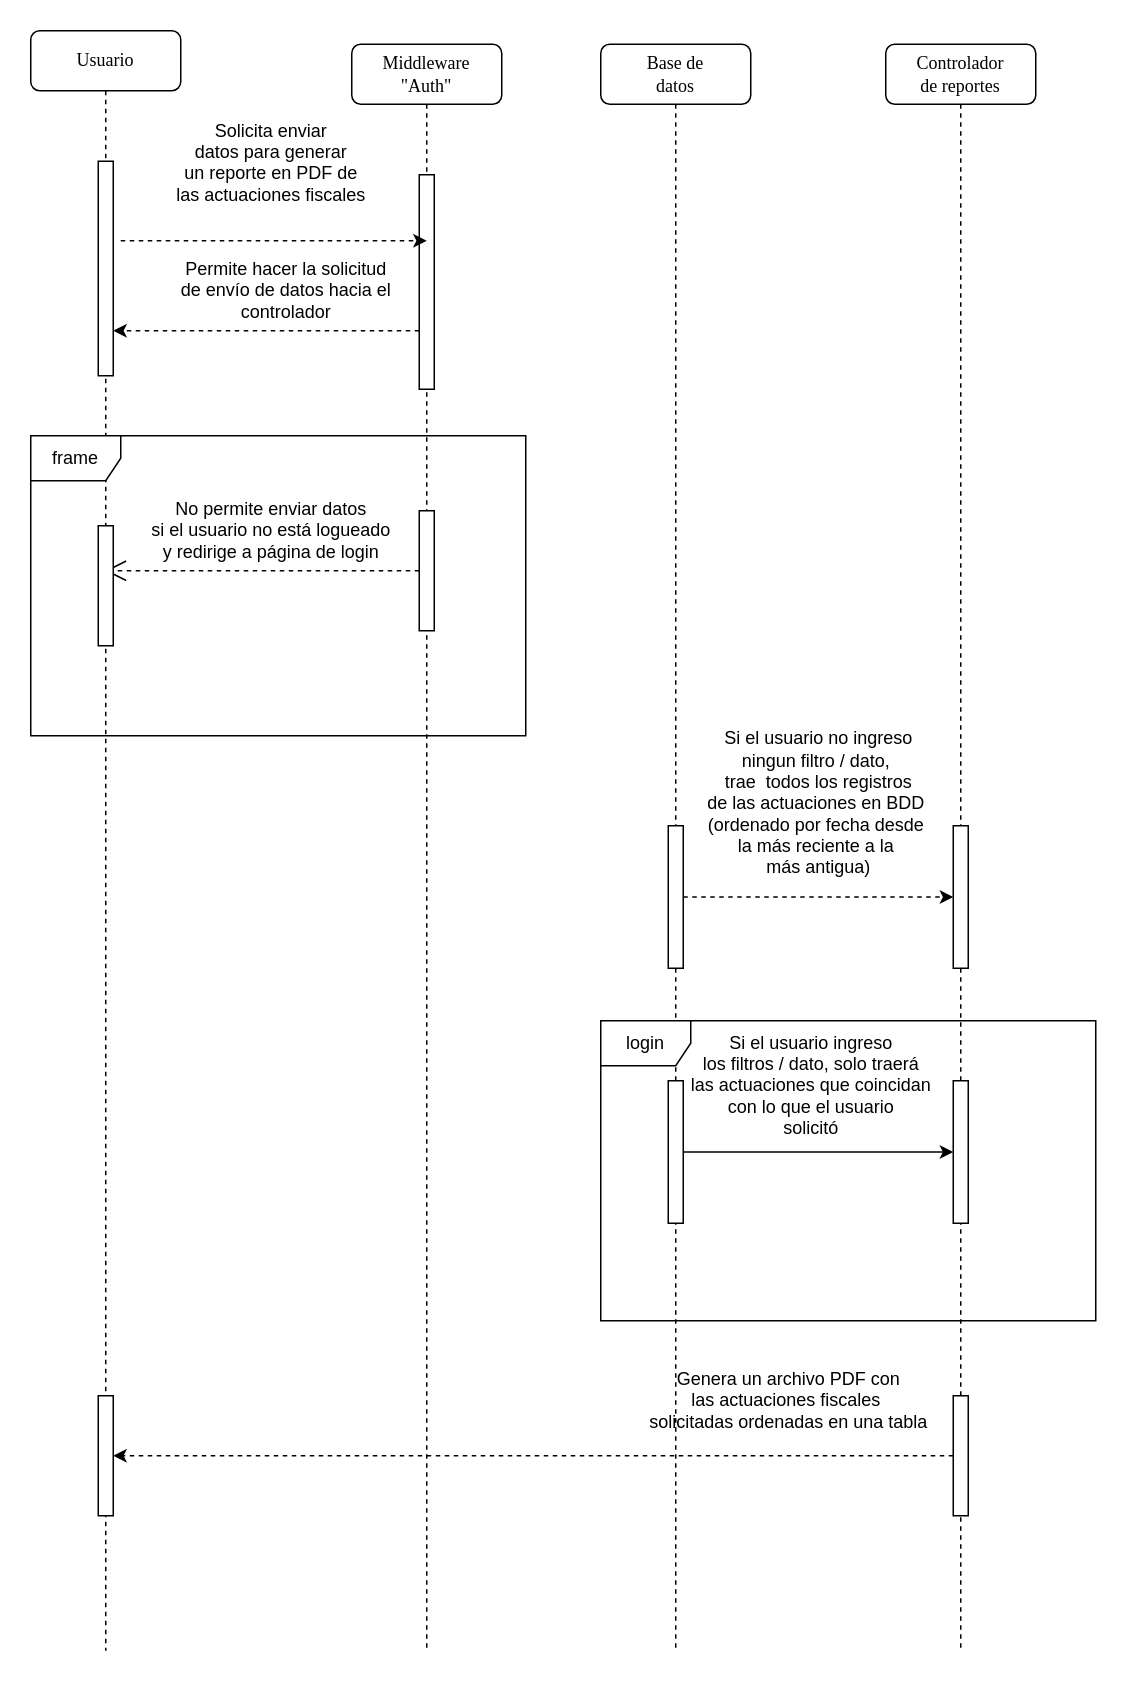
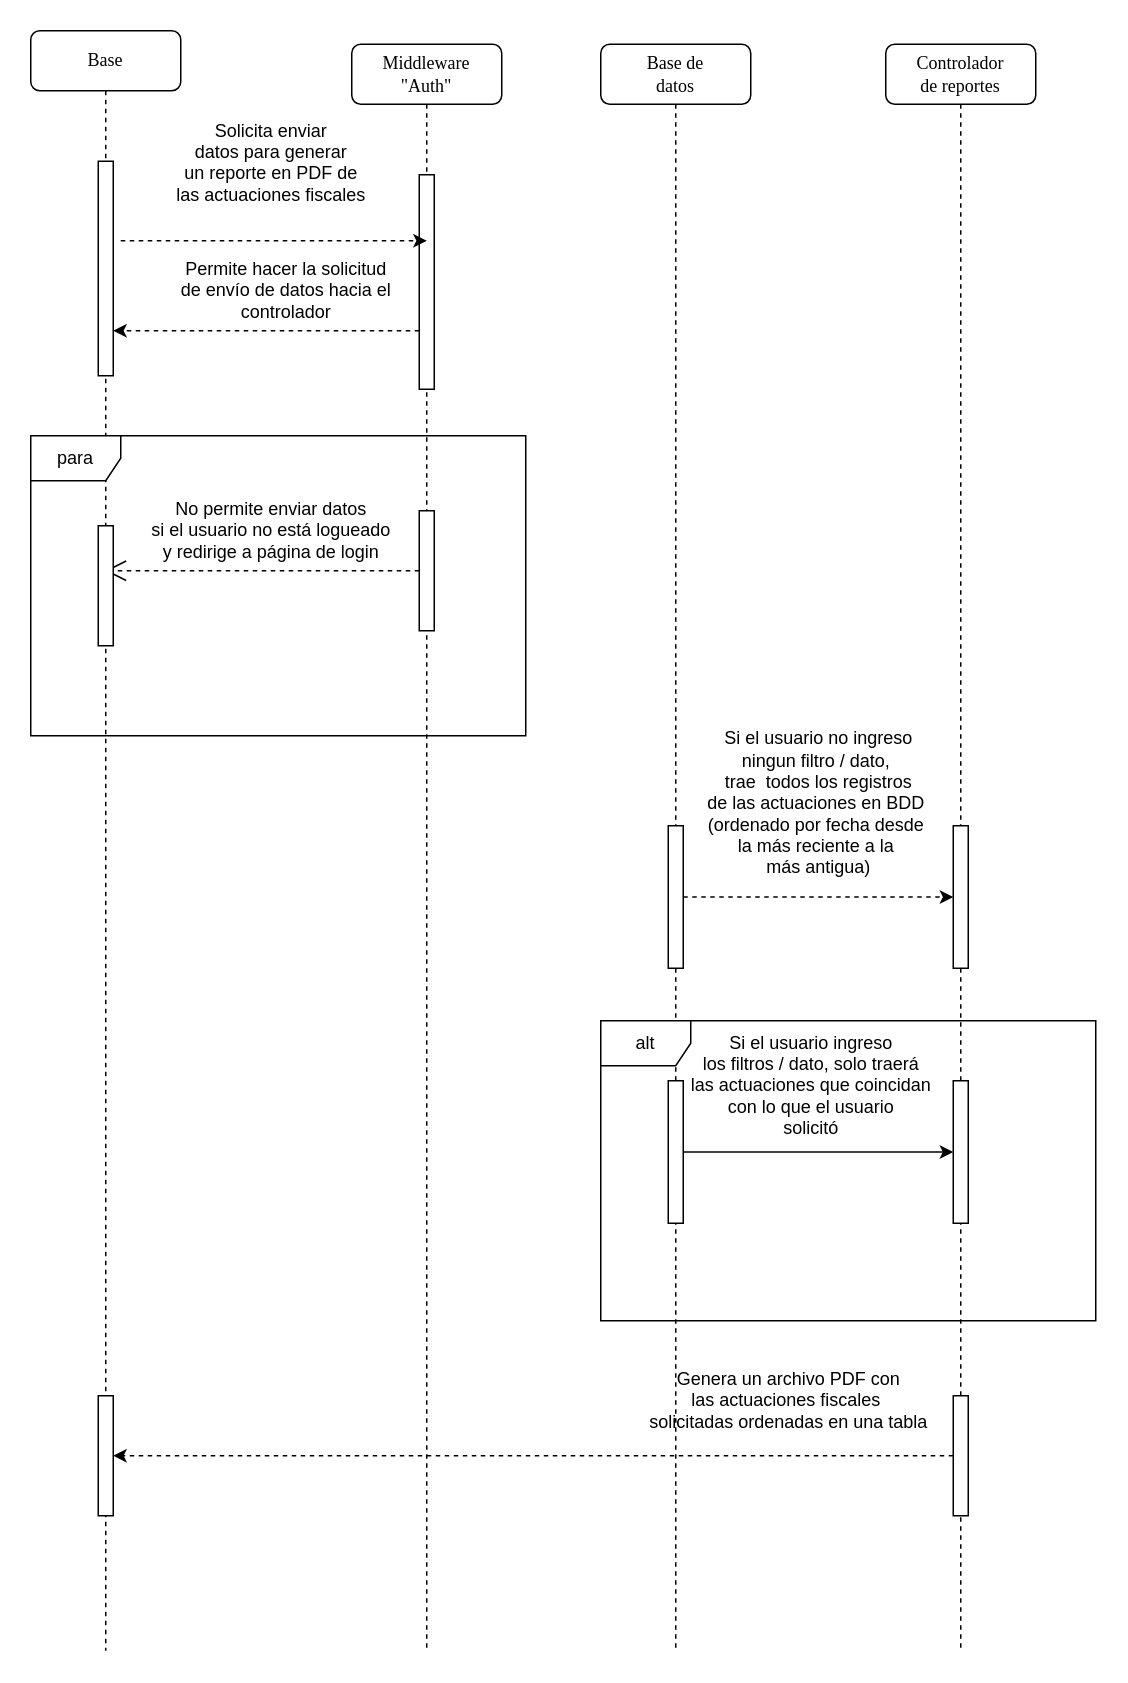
(106, 61) -> (106, 61)
(76, 458) -> (76, 458)
(646, 1043) -> (646, 1043)
